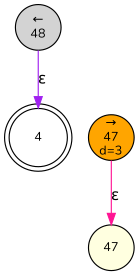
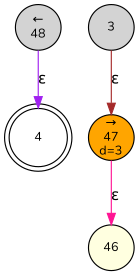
none -> (111, 27)
(111, 248) -> (111, 248)
